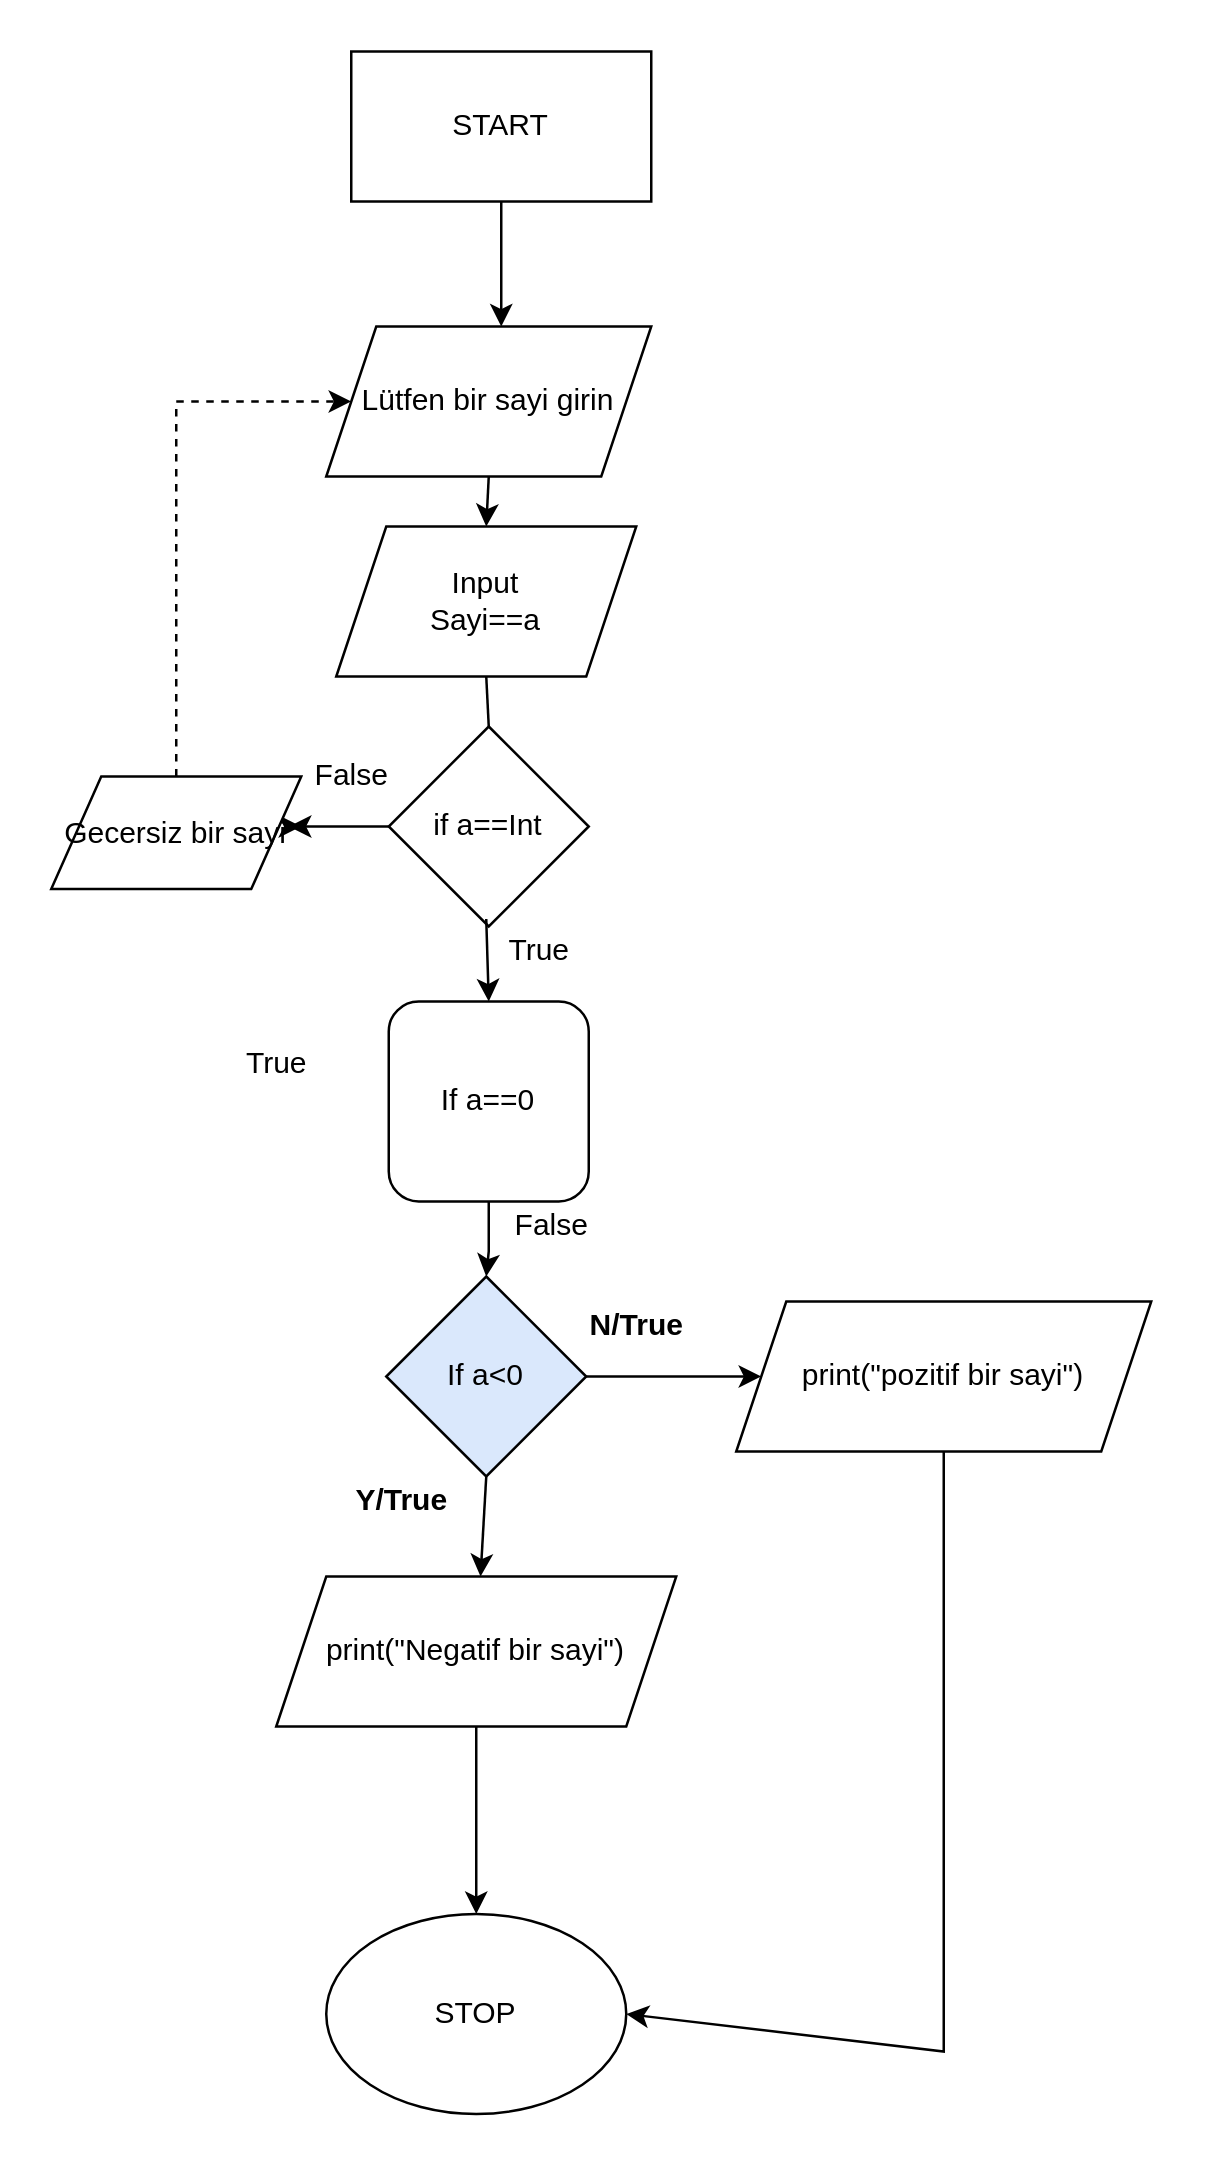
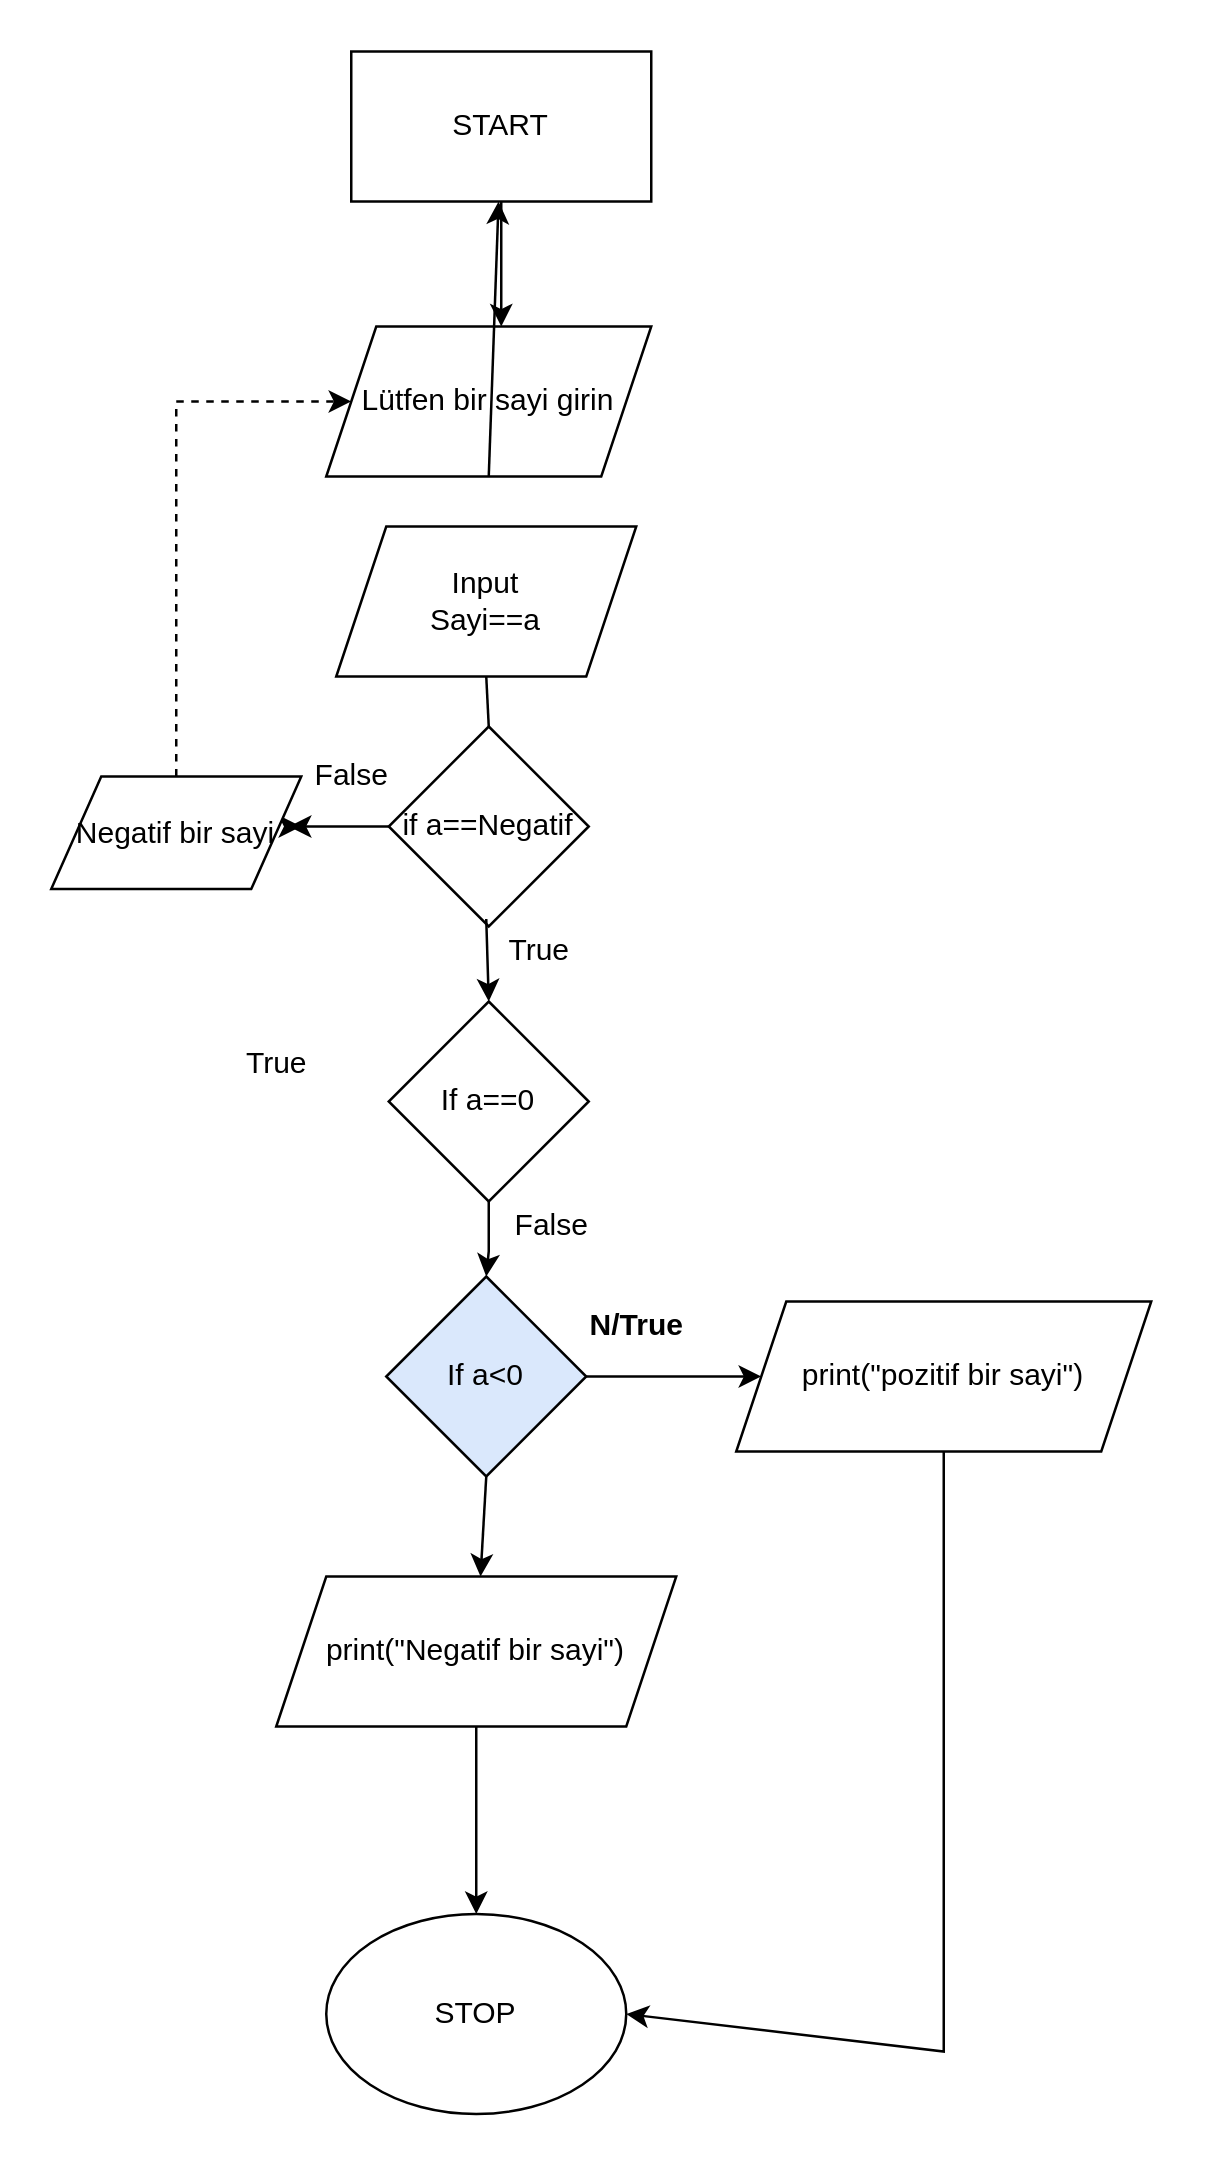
(488, 493) -> (493, 354)
(489, 826) -> (489, 826)
(176, 834) -> (176, 834)
(489, 1101) -> (489, 1101)
(401, 1501) -> none
